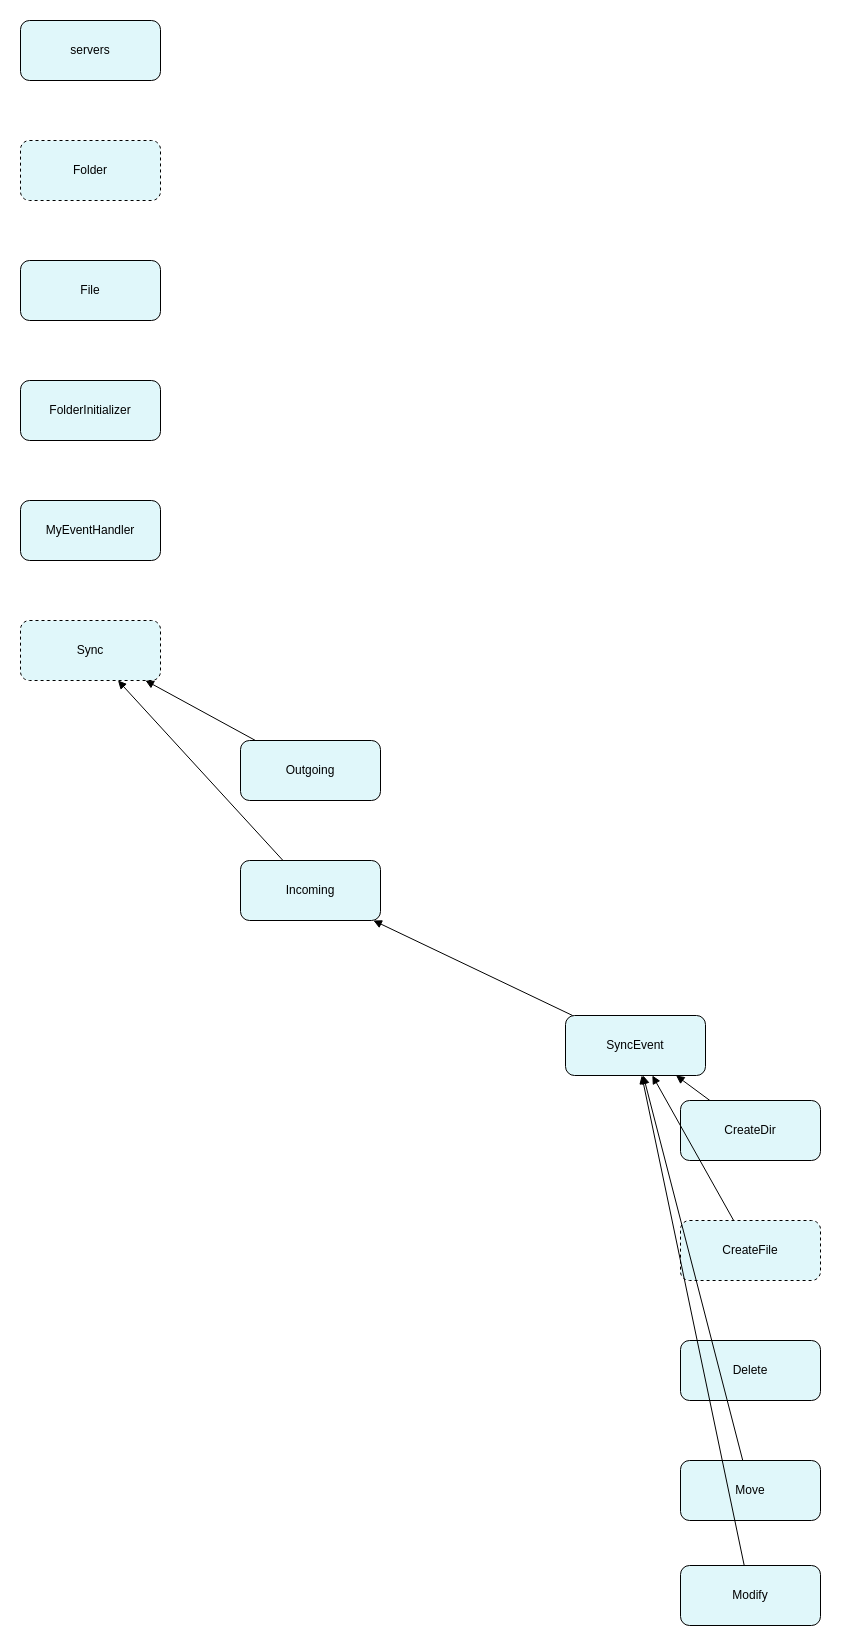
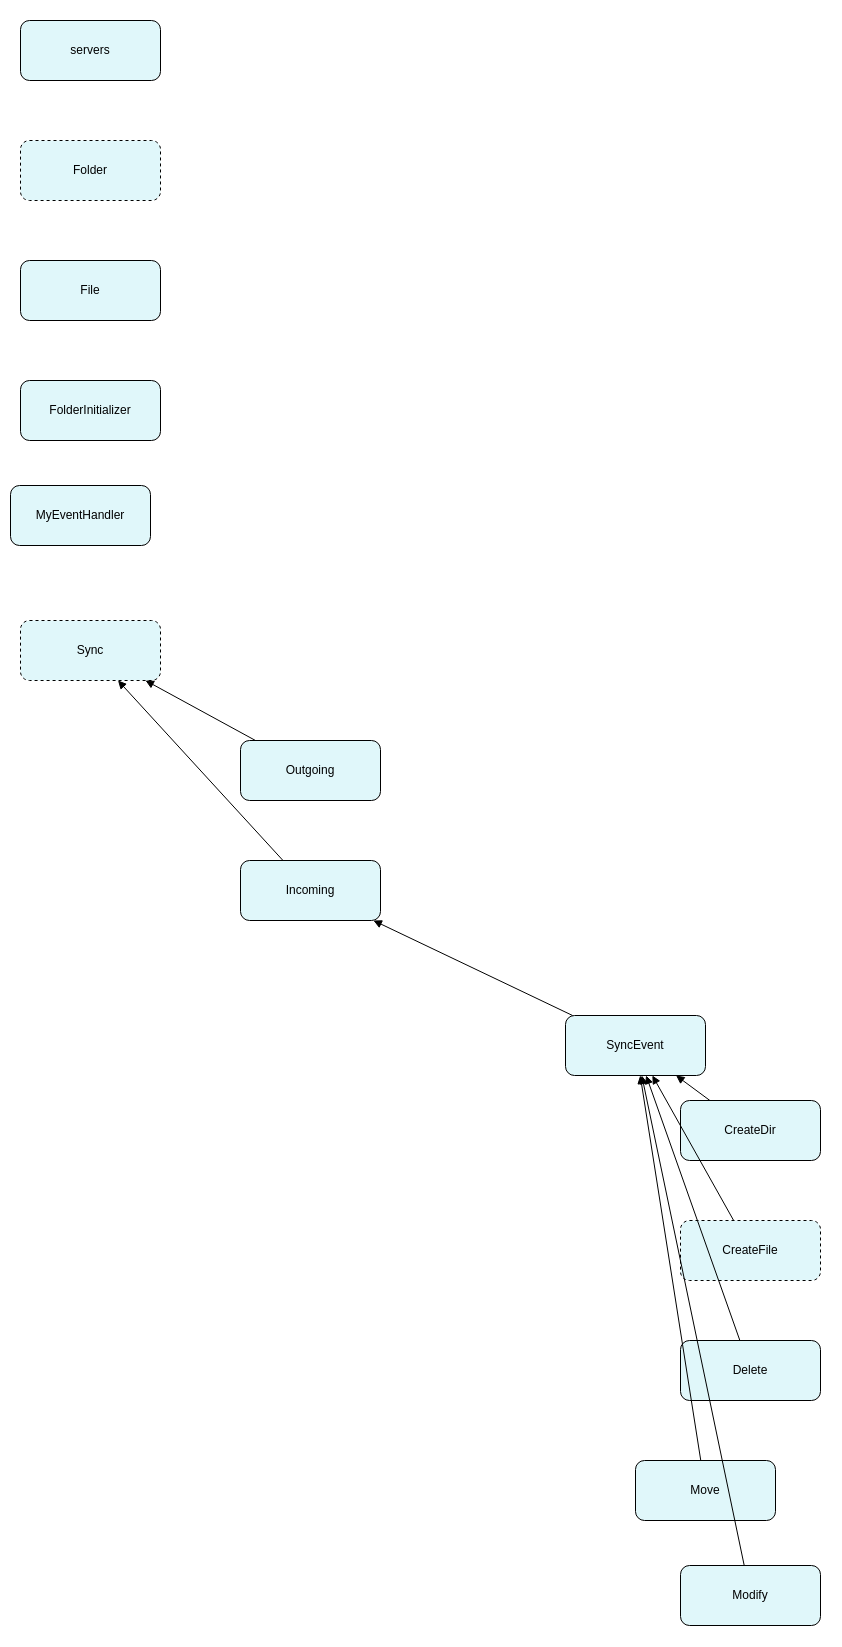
(91, 531) -> (81, 516)
none -> (694, 1212)
(751, 1491) -> (706, 1491)
